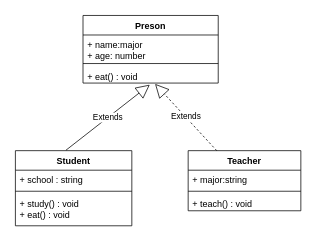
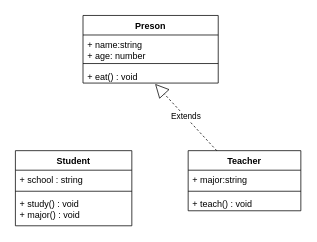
(115, 45) -> (116, 45)
(102, 121) -> none
(55, 204) -> (55, 204)
